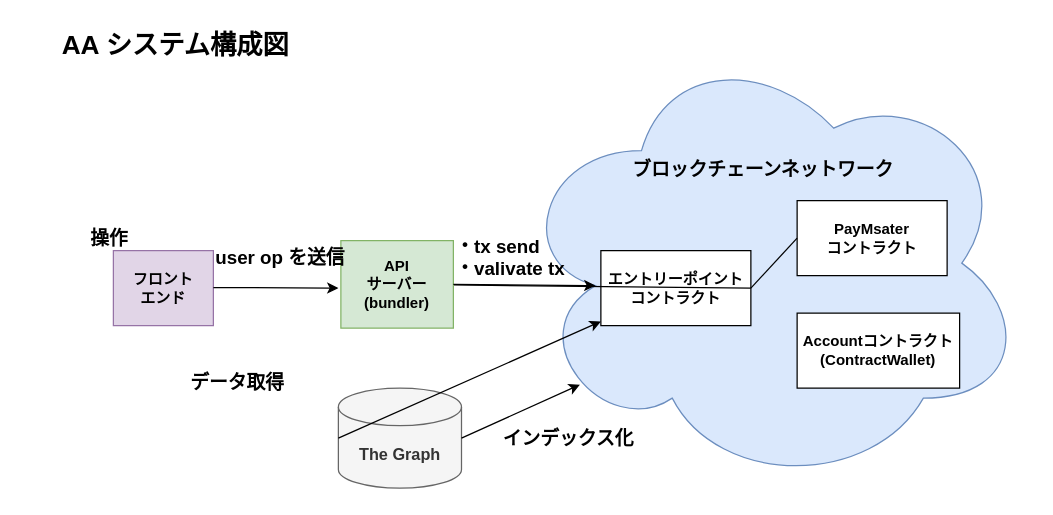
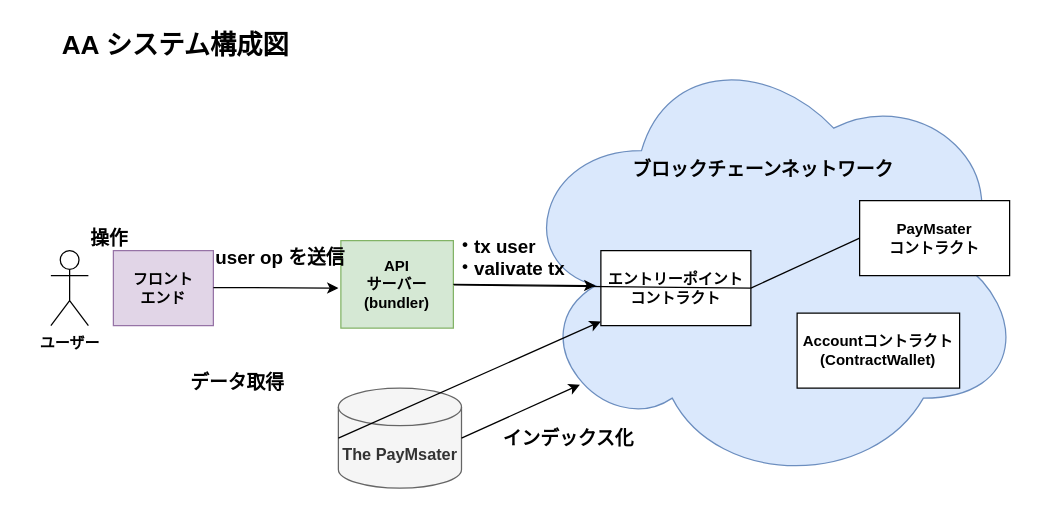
(872, 238) -> (934, 238)
(515, 257) -> (515, 257)
none -> (69, 288)
(400, 454) -> (400, 454)
